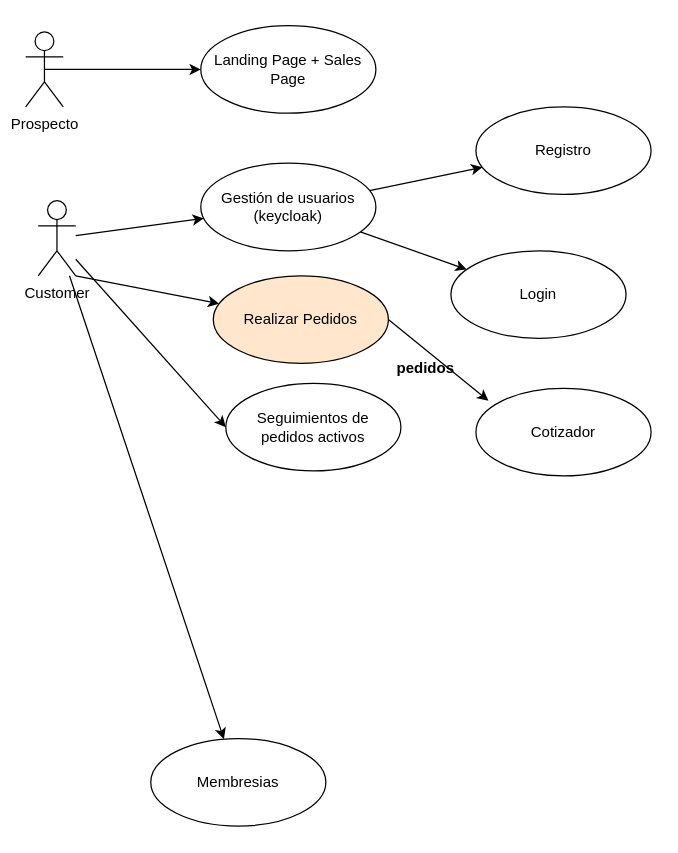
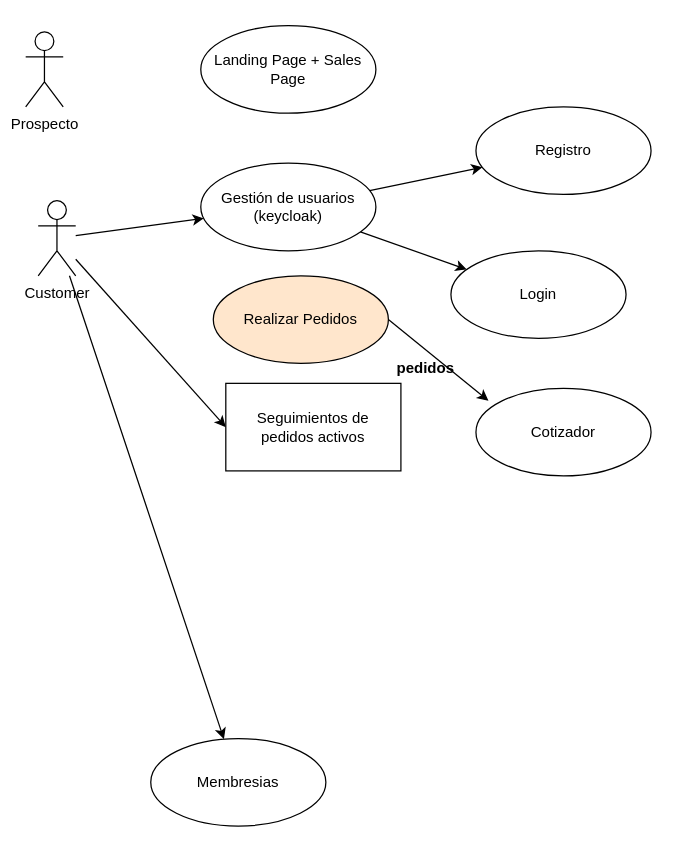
(120, 69) -> none
(154, 291) -> none
(313, 427) -> (313, 427)
